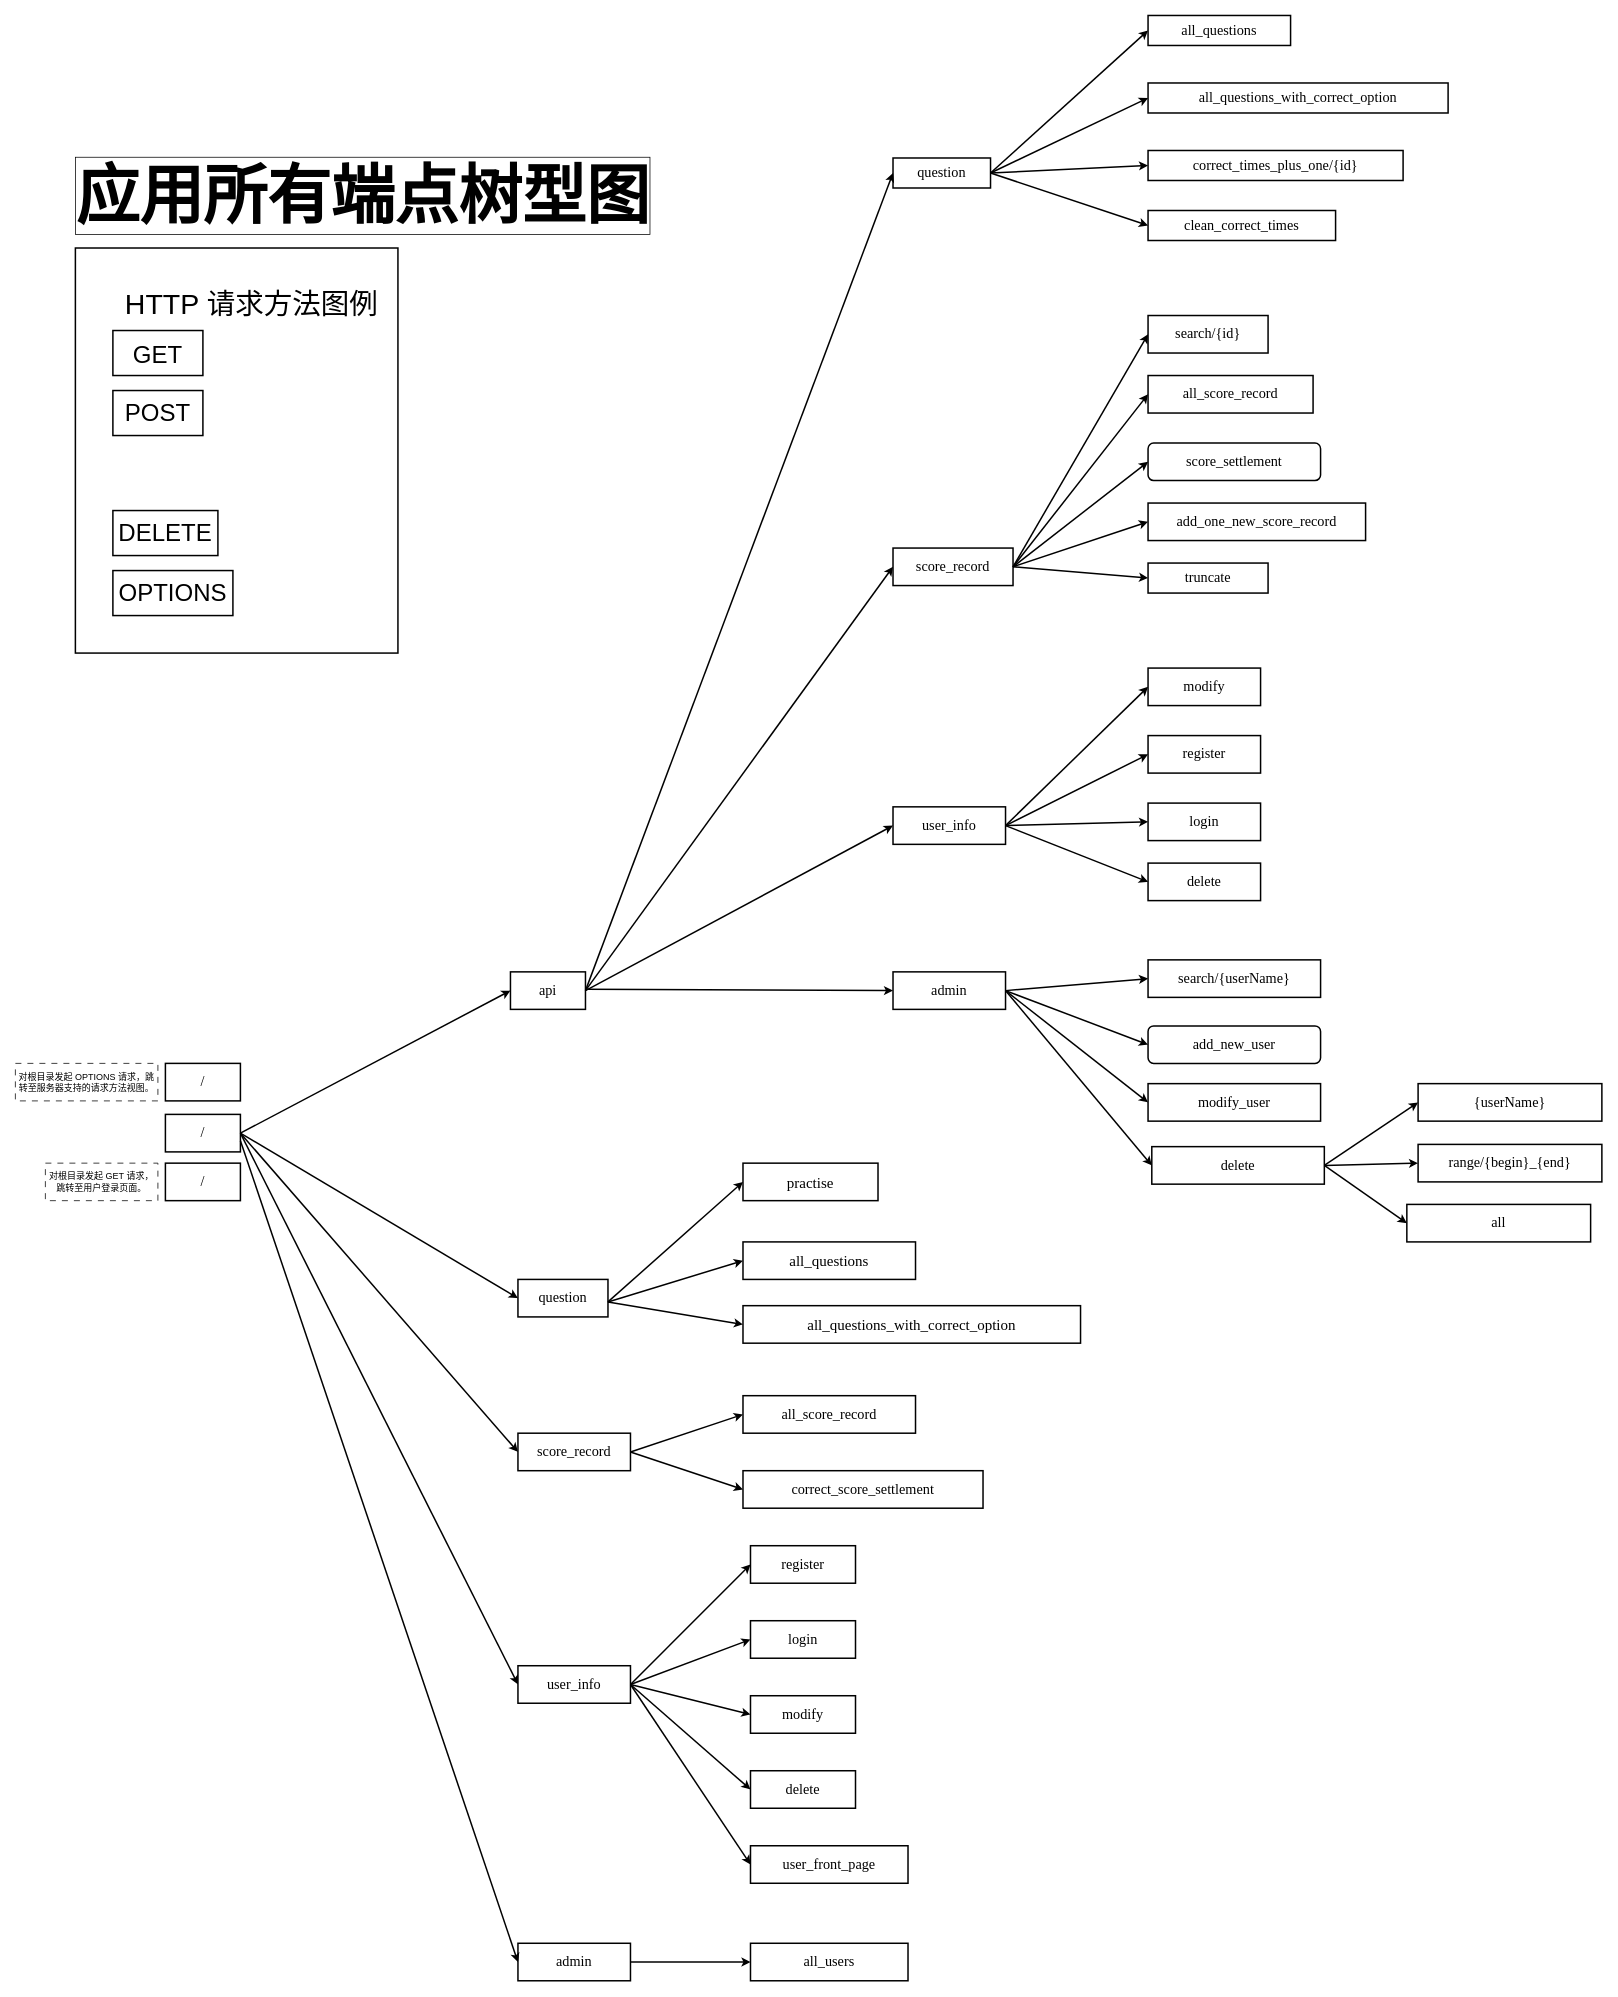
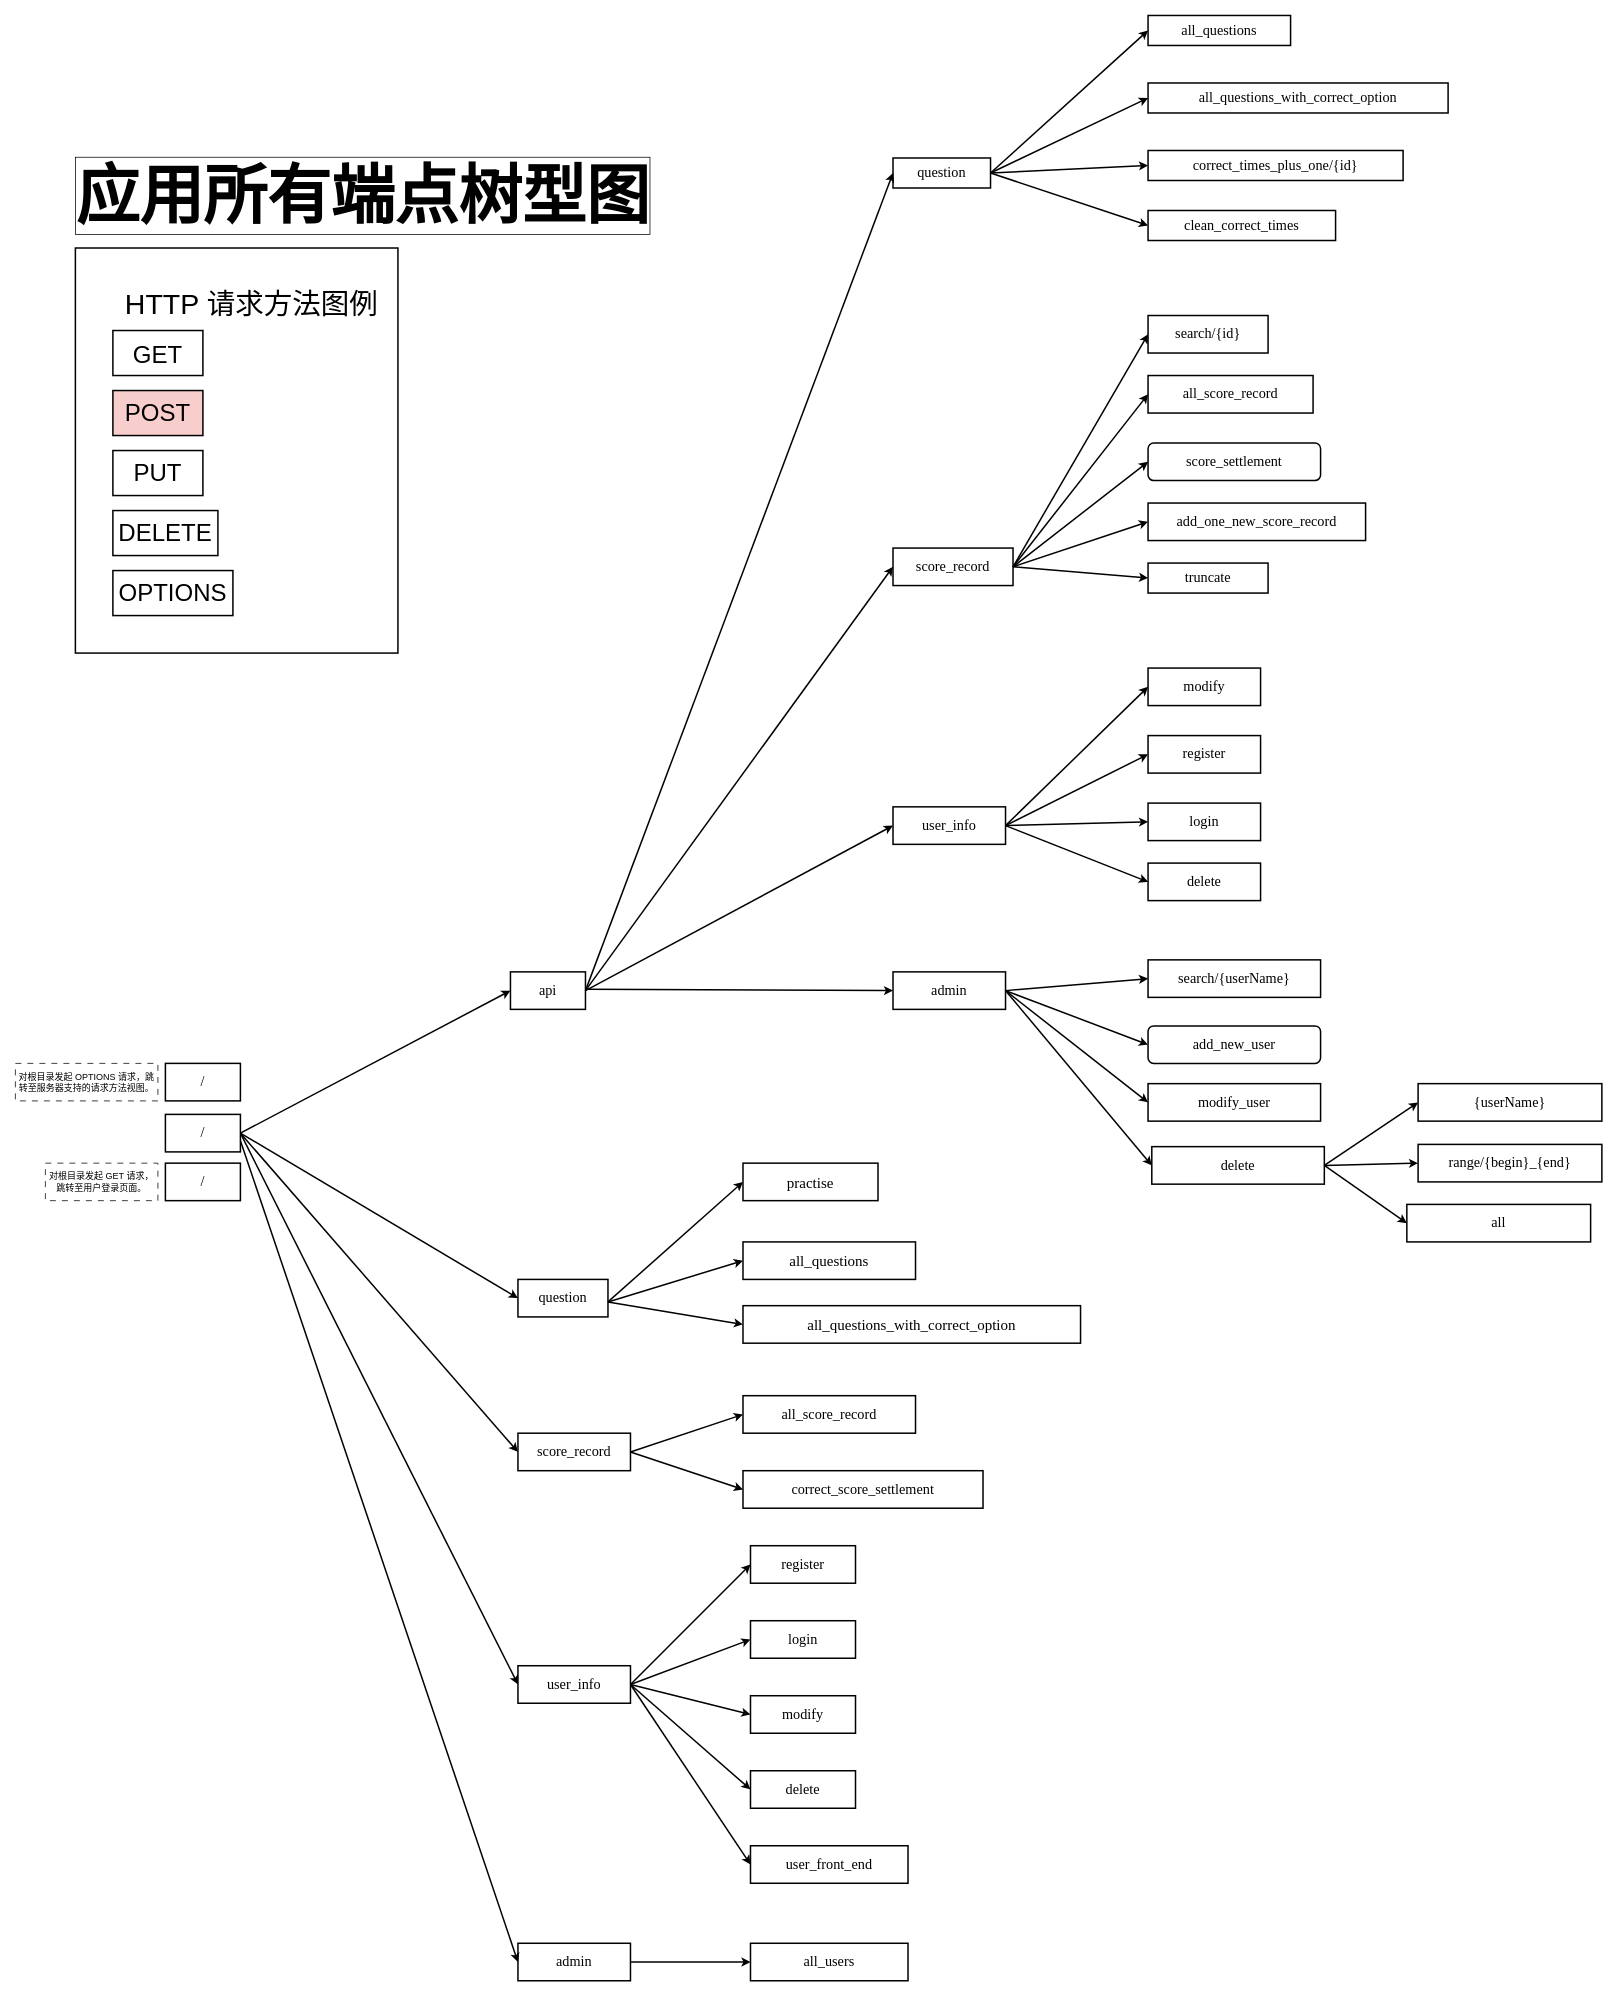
(158, 413) -> (158, 413)
none -> (158, 473)
(829, 1864) -> (829, 1864)
